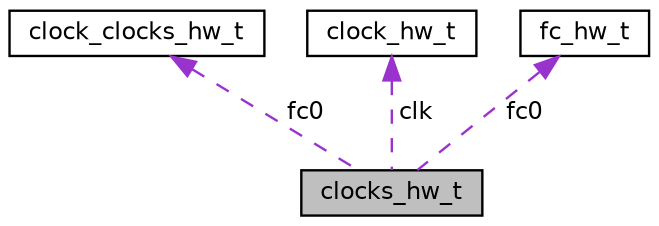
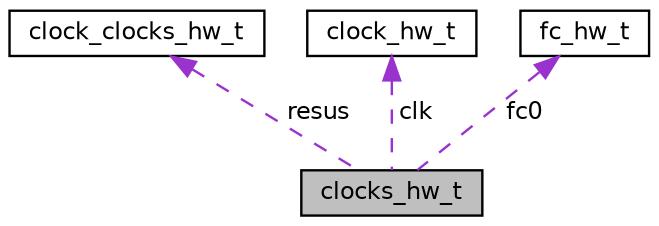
(303, 113) -> (316, 113)
